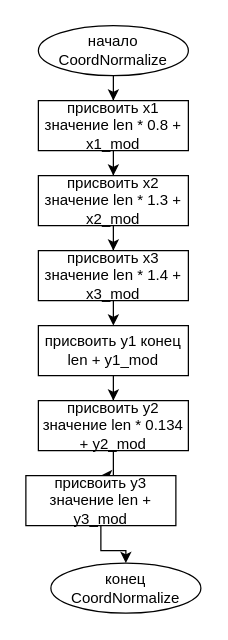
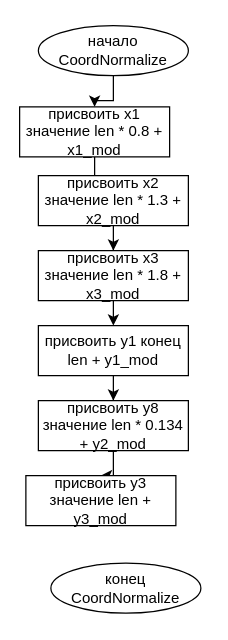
(113, 126) -> (94, 132)
(113, 276) -> (113, 276)
(113, 426) -> (113, 426)
(103, 551) -> none
